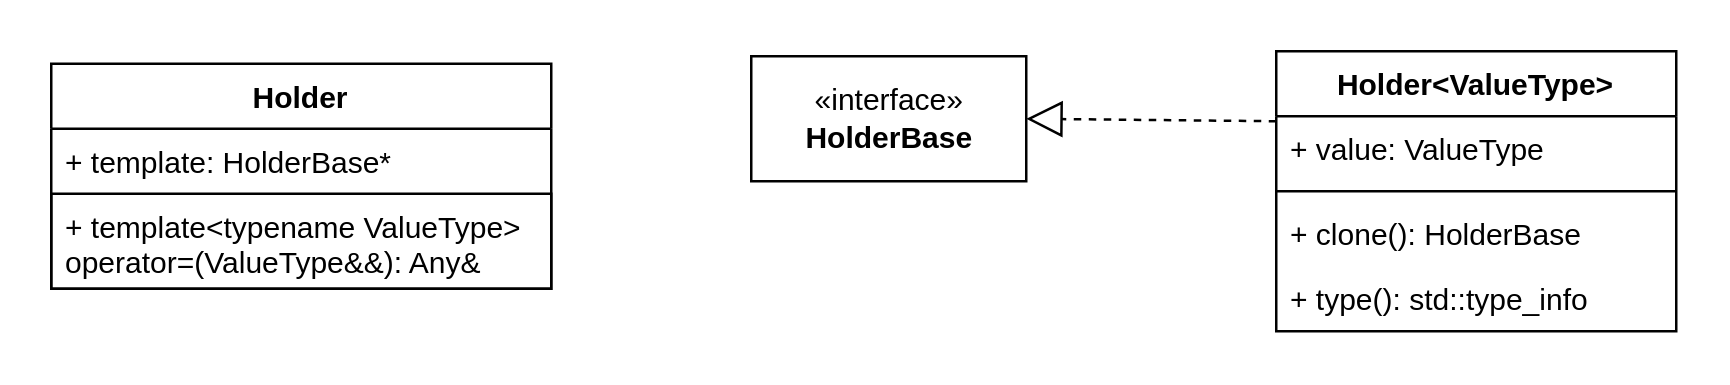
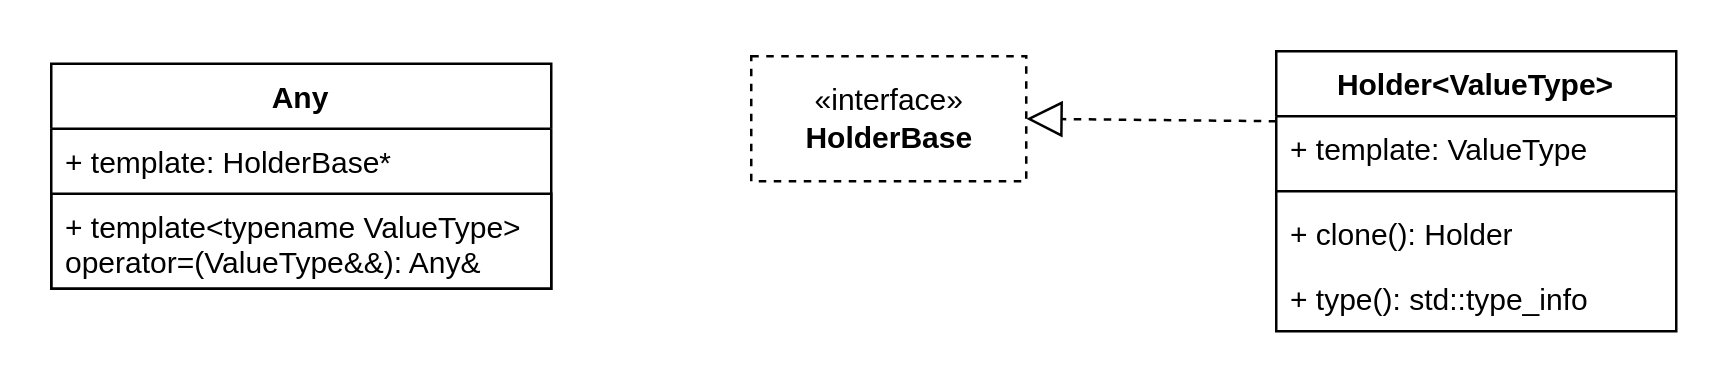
(300, 98) -> (300, 98)
(889, 119) -> (889, 119)
(1422, 150) -> (1447, 150)
(1447, 235) -> (1413, 235)
